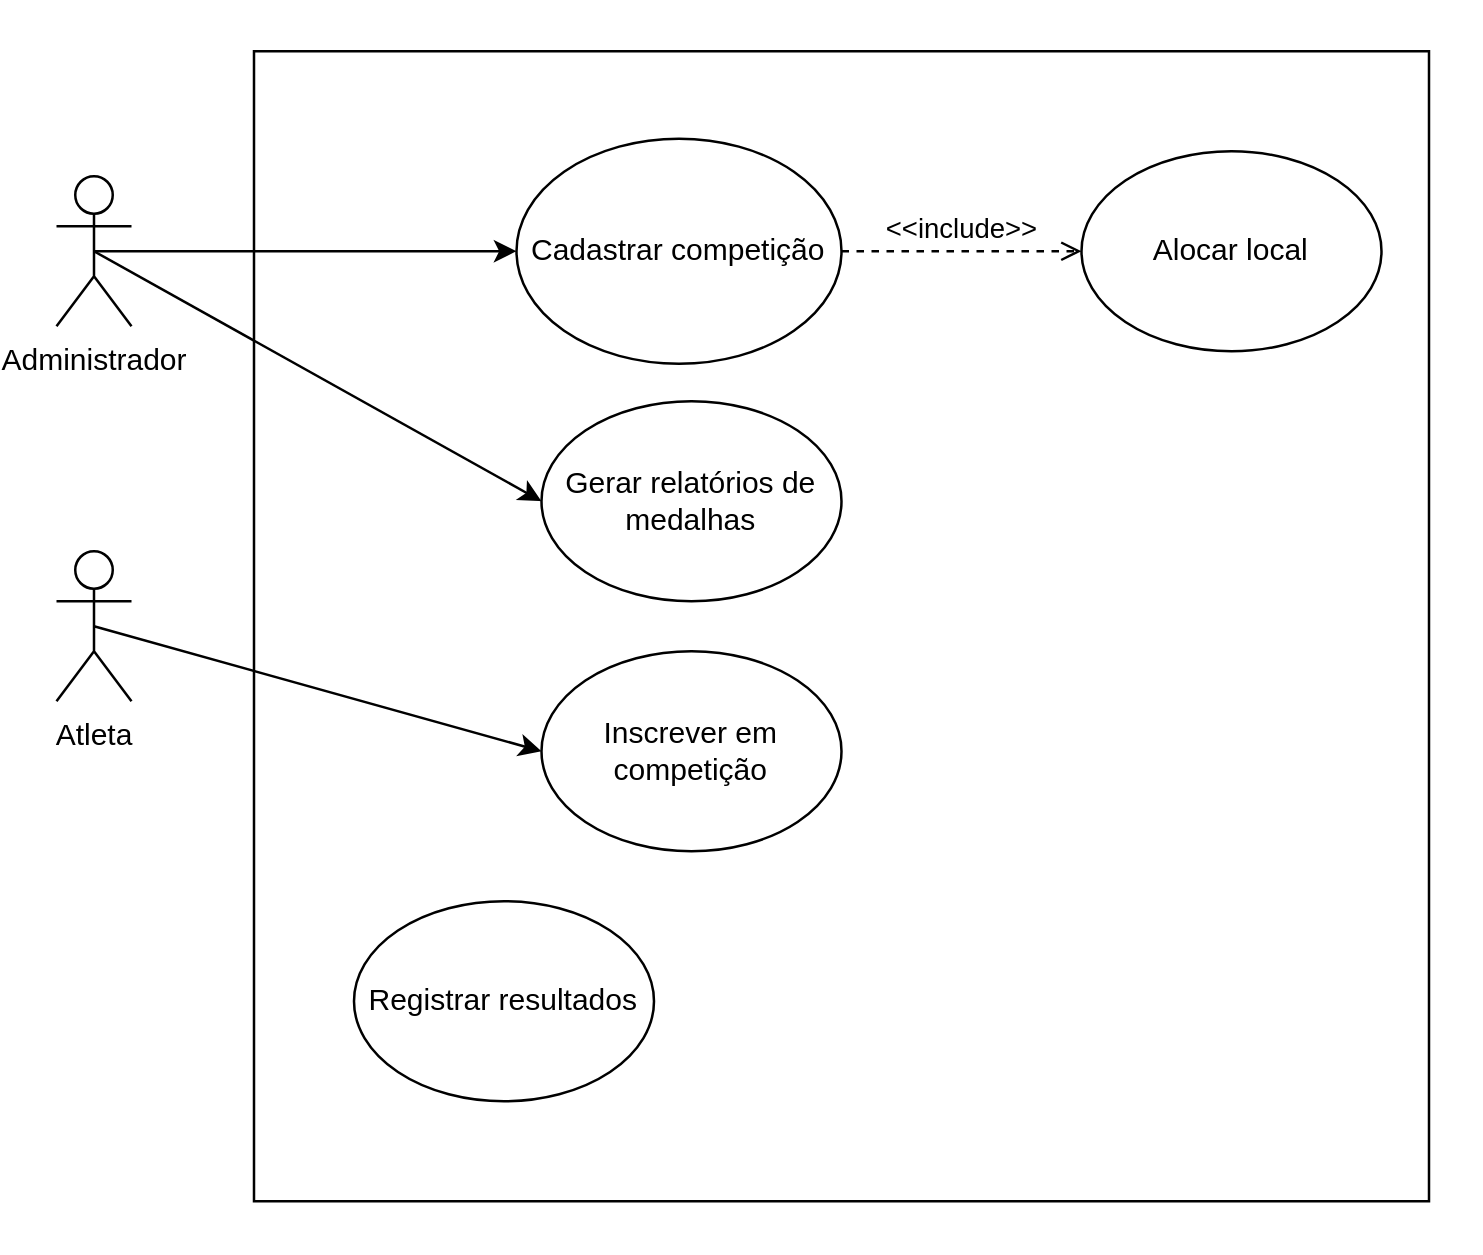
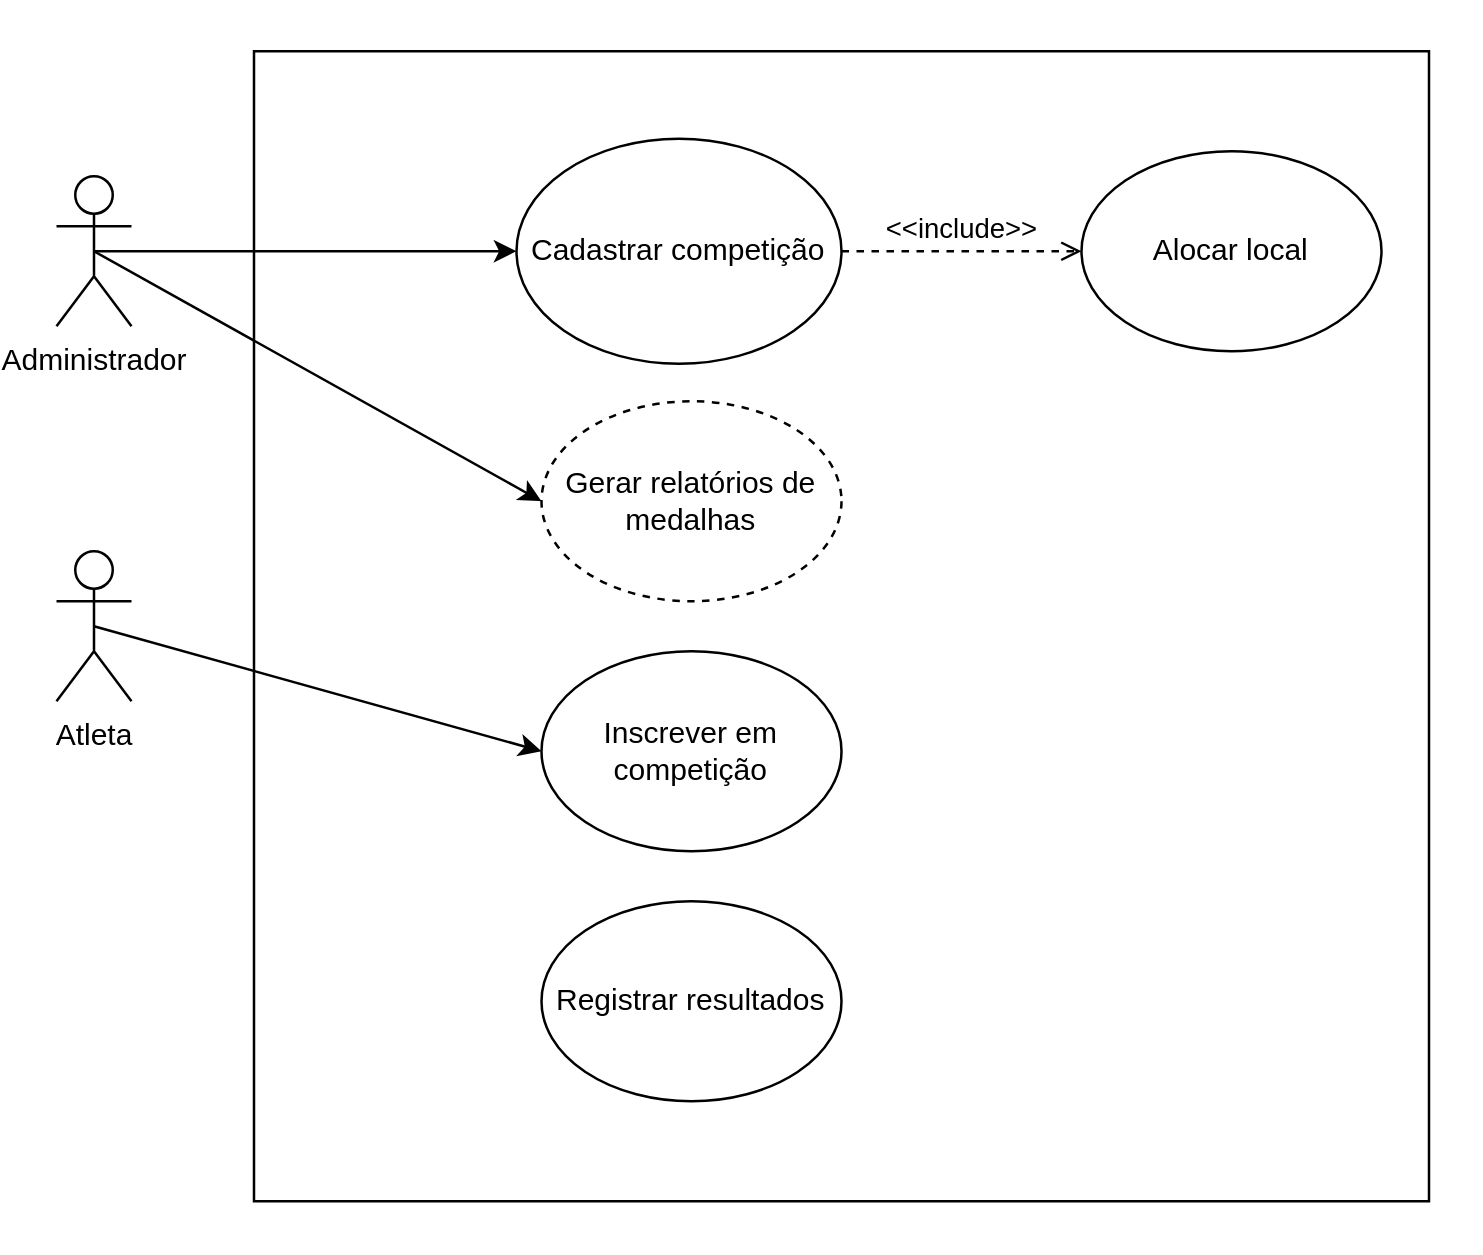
(691, 501) -> (691, 501)
(504, 1001) -> (691, 1001)
